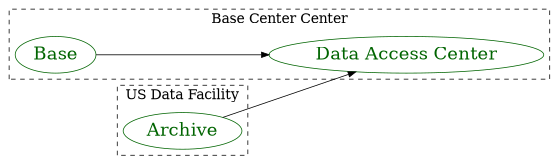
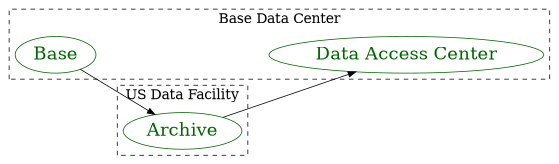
(279, 20) -> (279, 20)
(179, 55) -> (113, 89)
